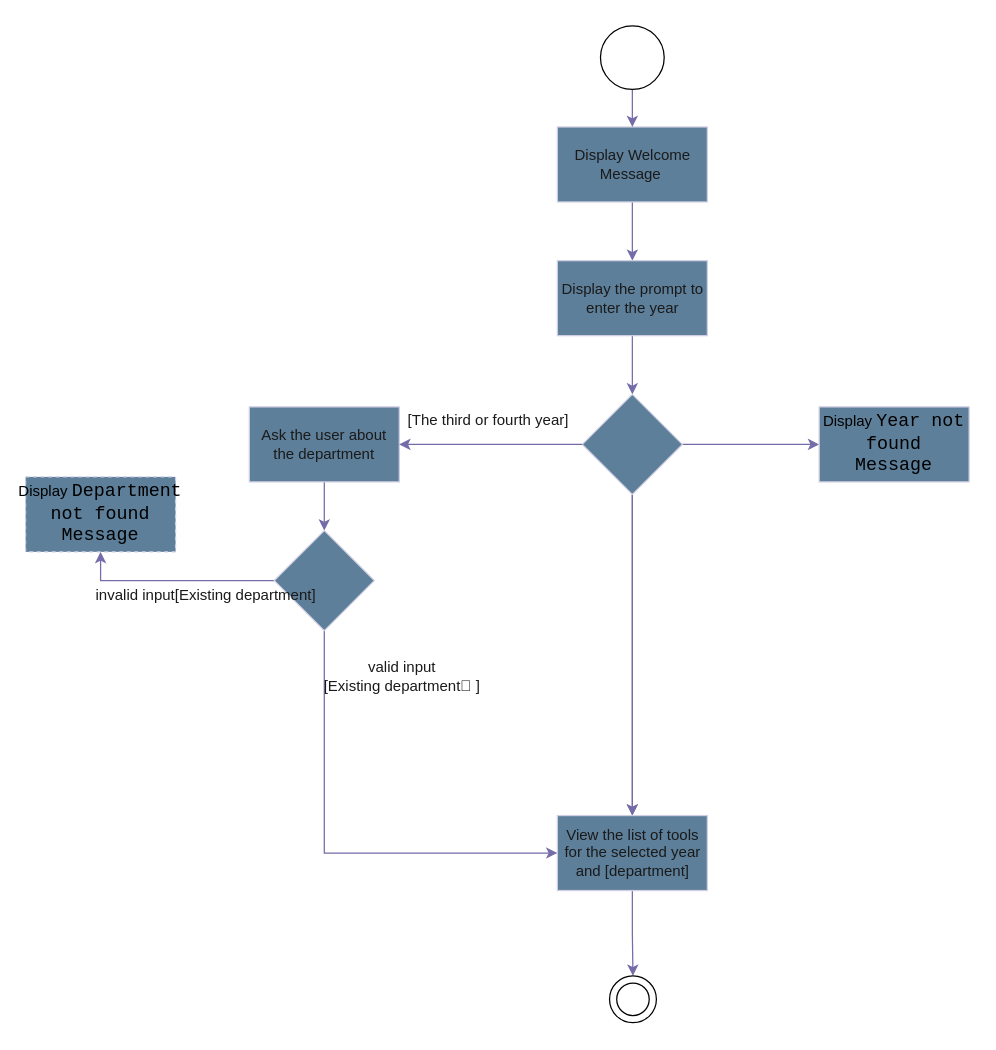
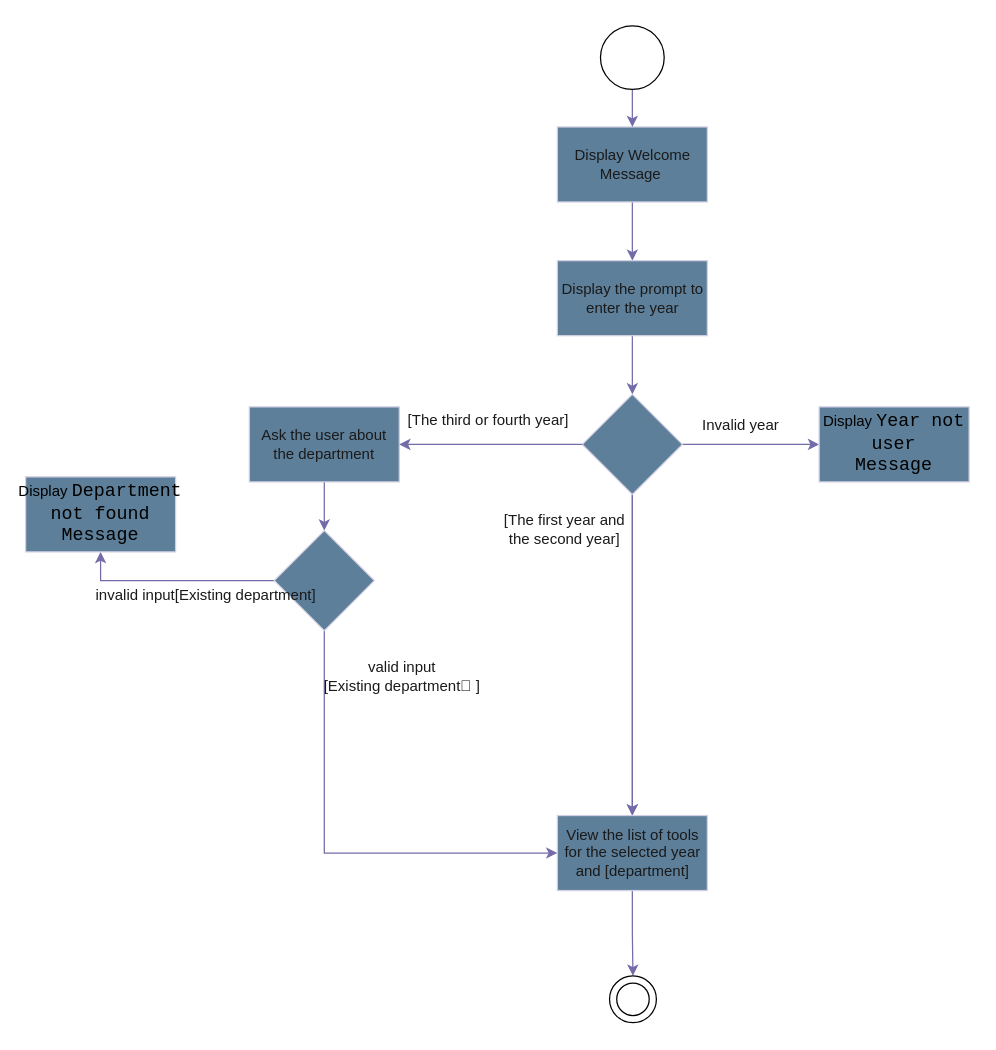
none -> (741, 426)
(894, 444) -> (894, 444)
(101, 514) -> (101, 514)
none -> (564, 529)
